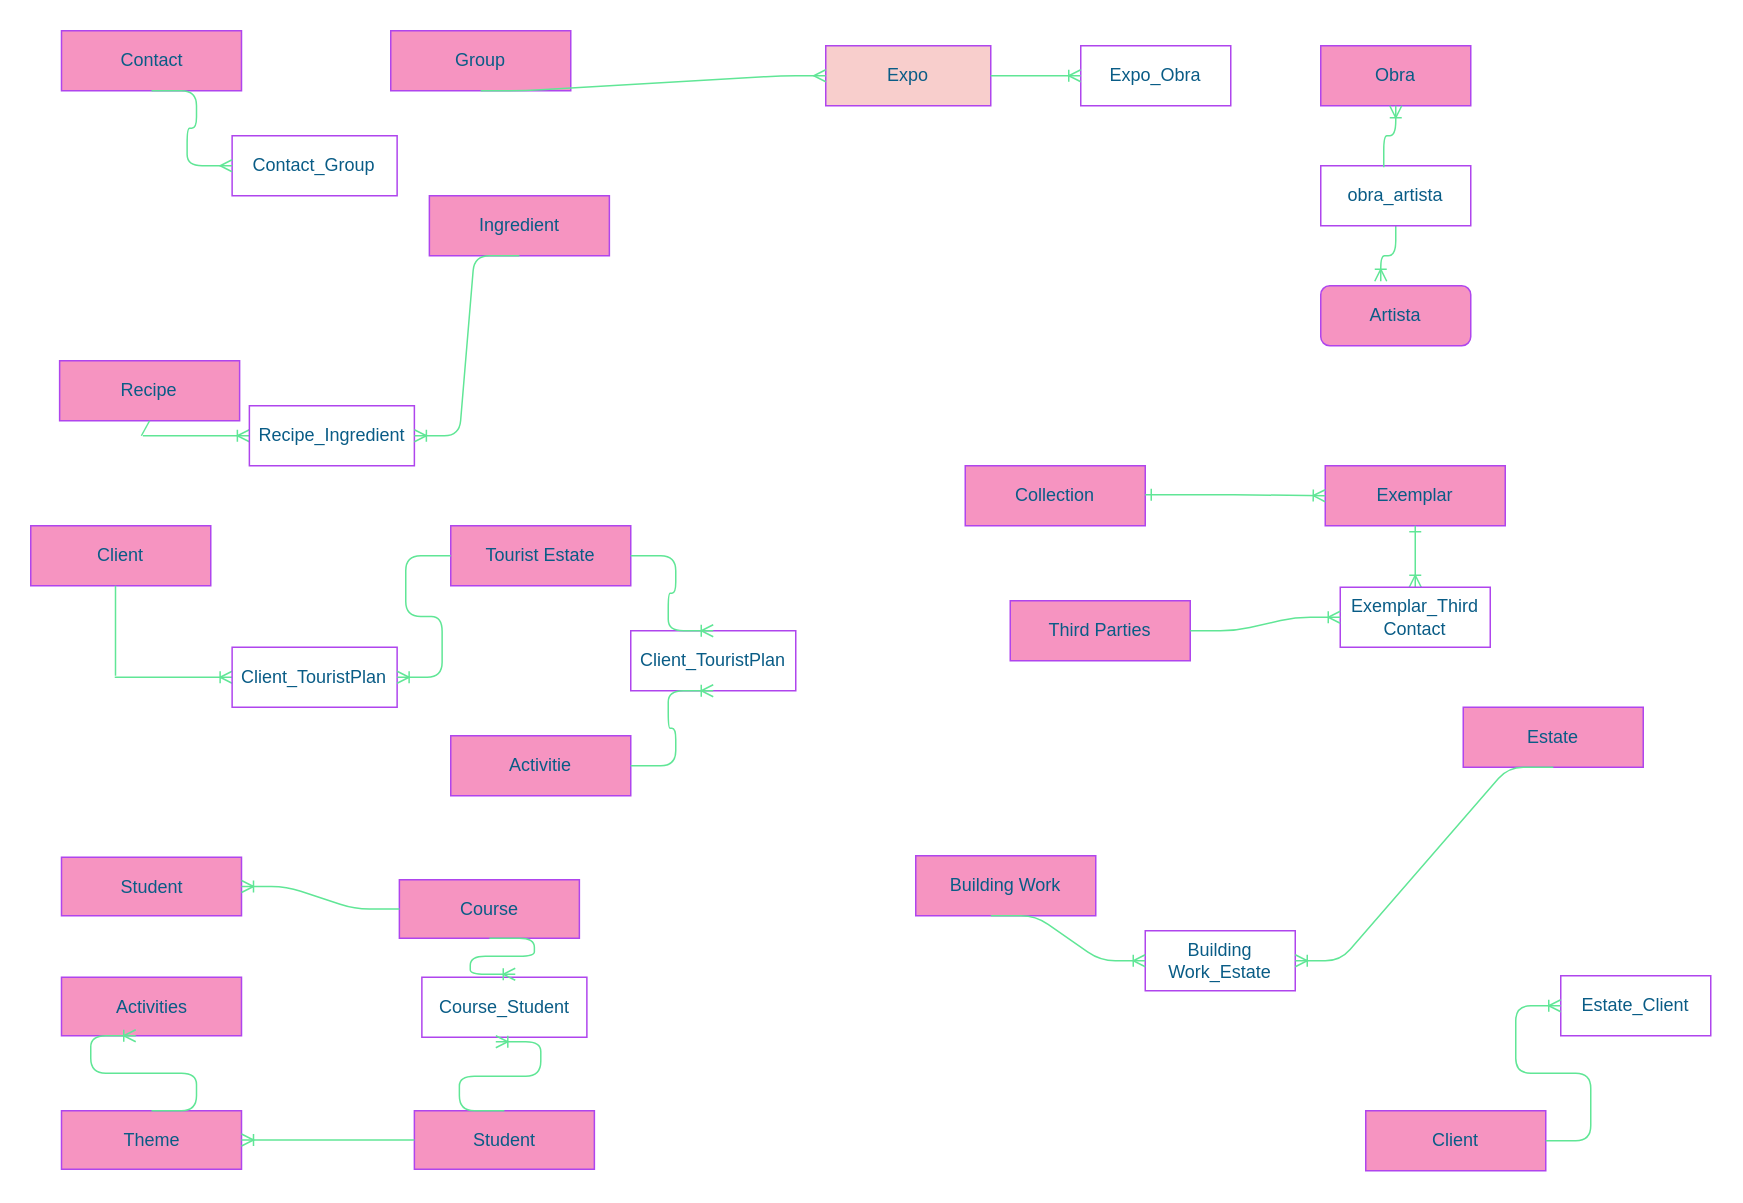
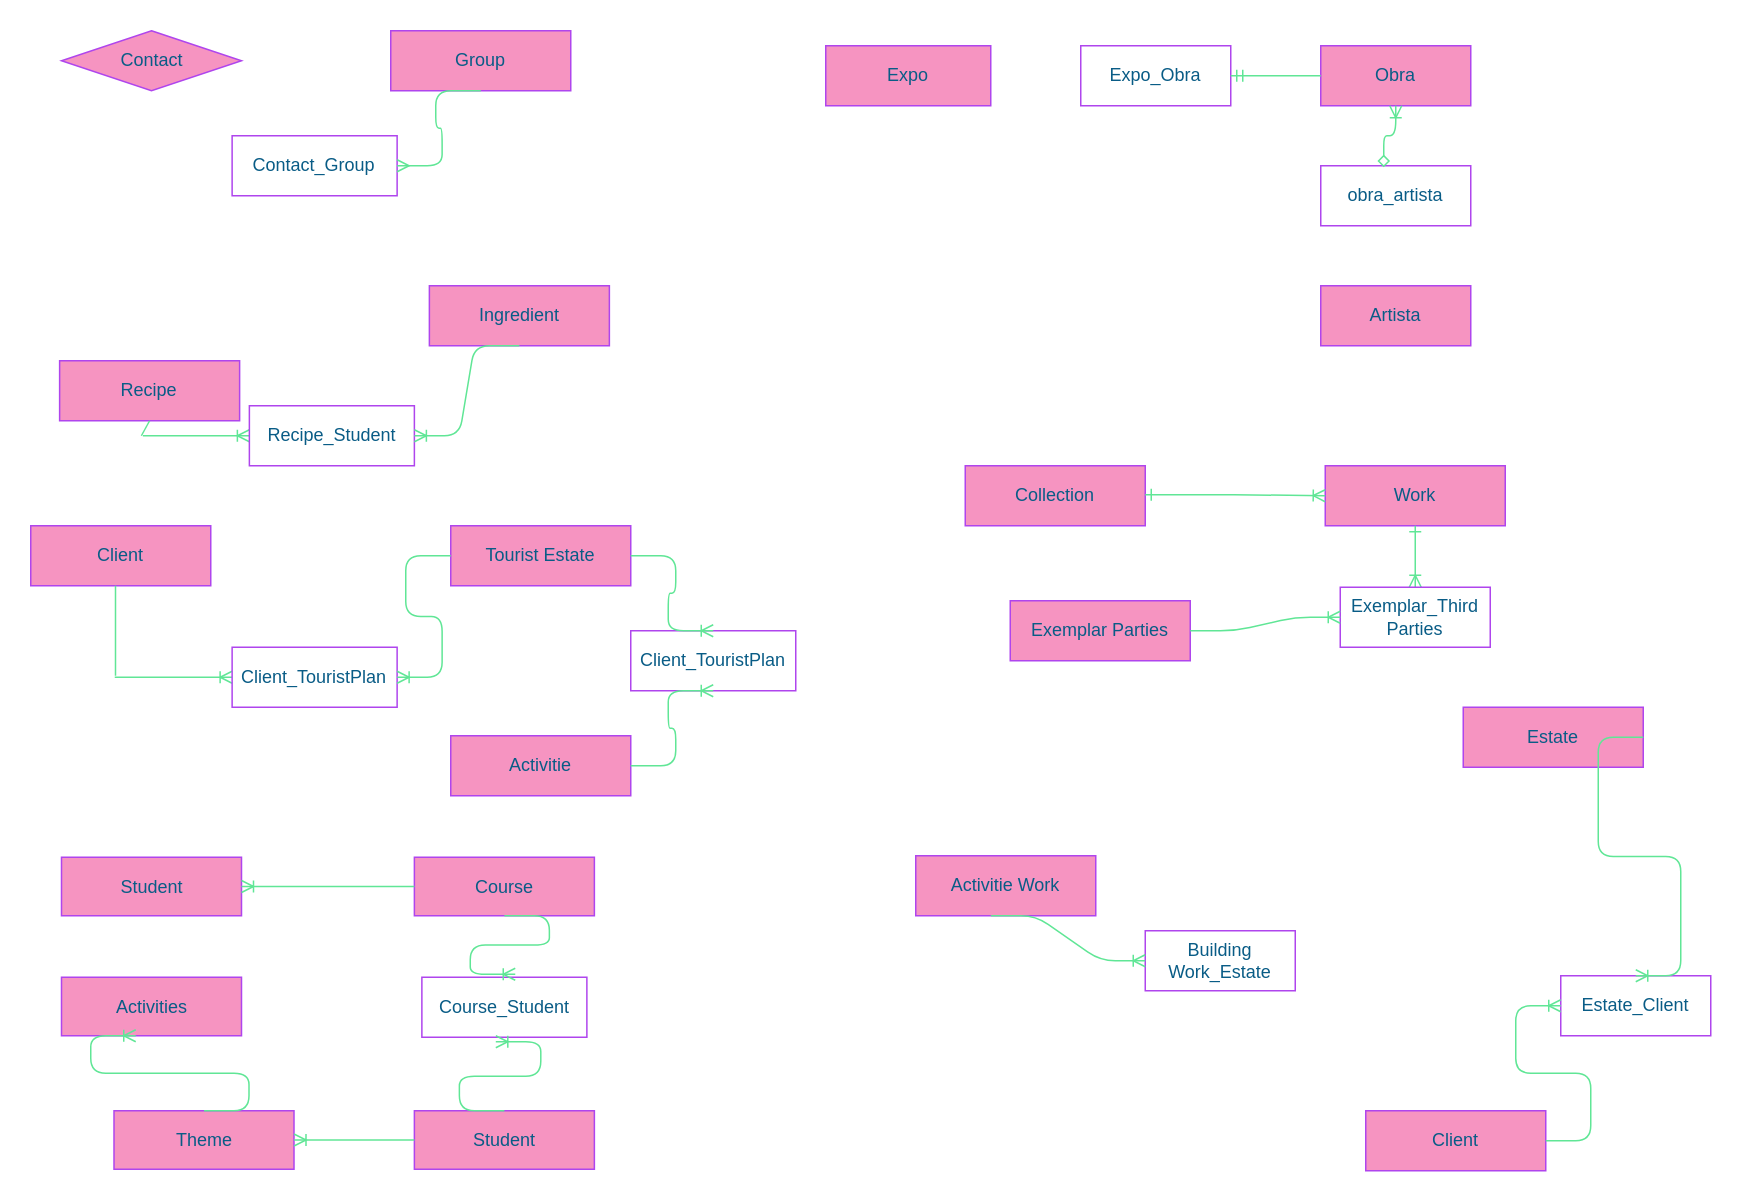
(152, 61) -> (152, 61)
(908, 76) -> (908, 76)
(1036, 76) -> none
none -> (1276, 76)
(653, 83) -> (438, 128)
(193, 128) -> none
(1384, 160) -> (1384, 155)
(519, 226) -> (519, 316)
(1390, 256) -> none
(1396, 316) -> (1396, 316)
(332, 436) -> (332, 436)
(1415, 496) -> (1415, 496)
(1415, 617) -> (1415, 617)
(1100, 631) -> (1100, 631)
none -> (1640, 857)
(1424, 864) -> none
(1006, 886) -> (1006, 886)
(489, 909) -> (504, 887)
(152, 1140) -> (204, 1140)
